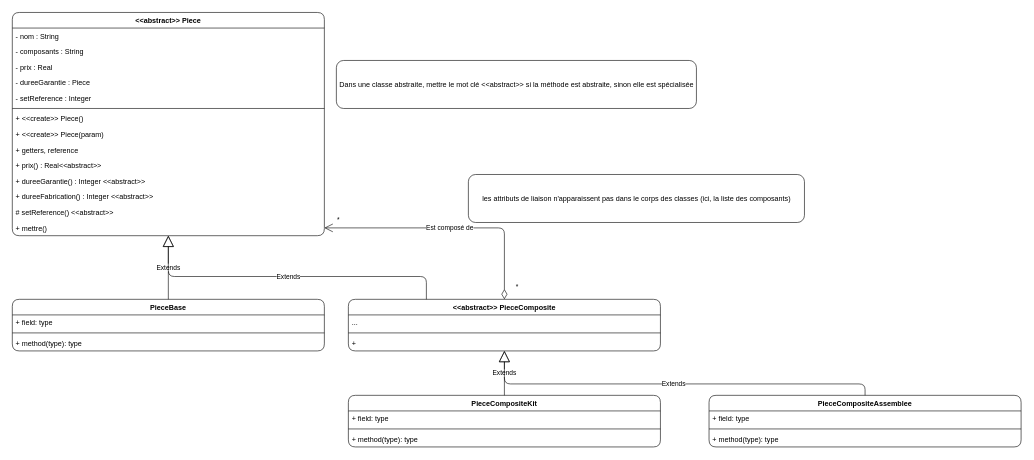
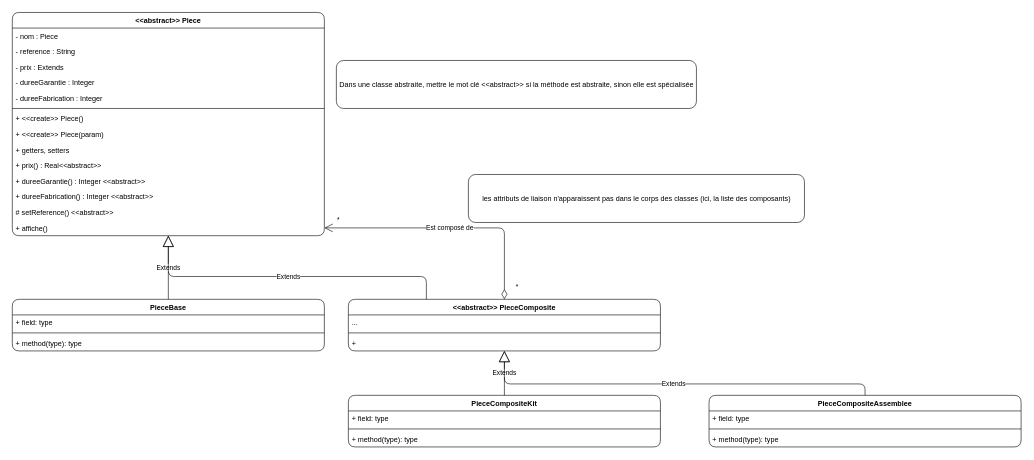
(39, 36) -> (37, 36)
(53, 52) -> (51, 52)
(36, 67) -> (43, 67)
(56, 83) -> (61, 83)
(60, 98) -> (66, 98)
(53, 150) -> (49, 150)
(35, 228) -> (36, 228)
